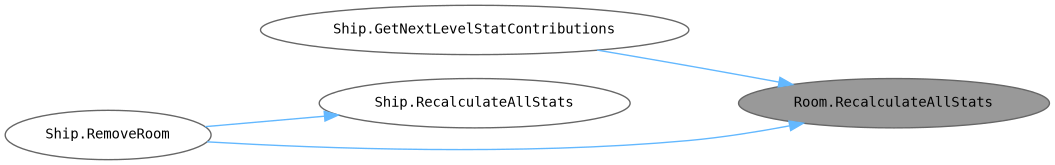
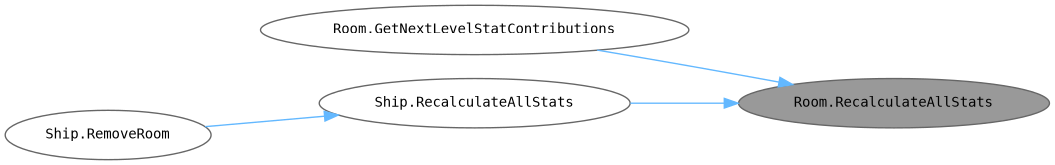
(475, 30) -> (475, 30)
(499, 149) -> (677, 103)
